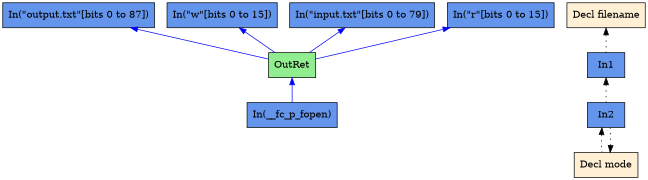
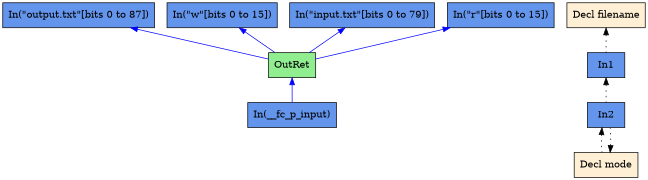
(292, 115) -> (292, 115)
